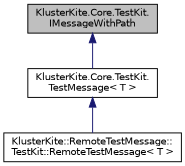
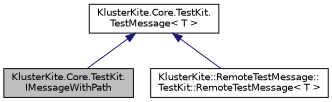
(93, 56) -> (107, 54)
